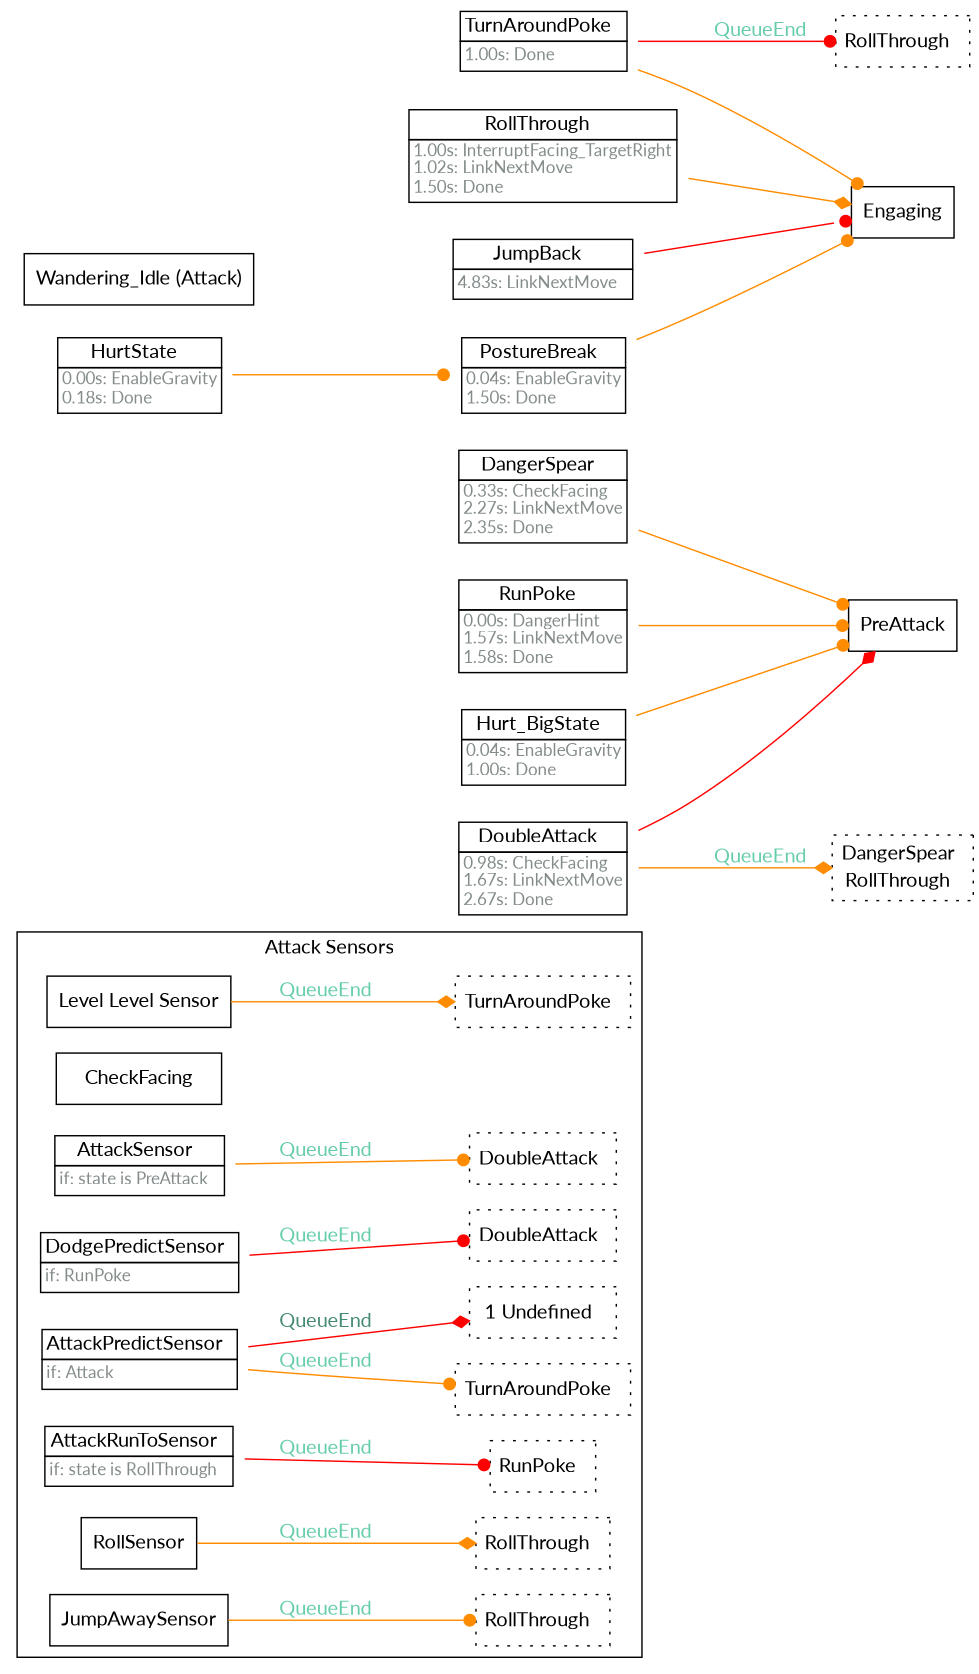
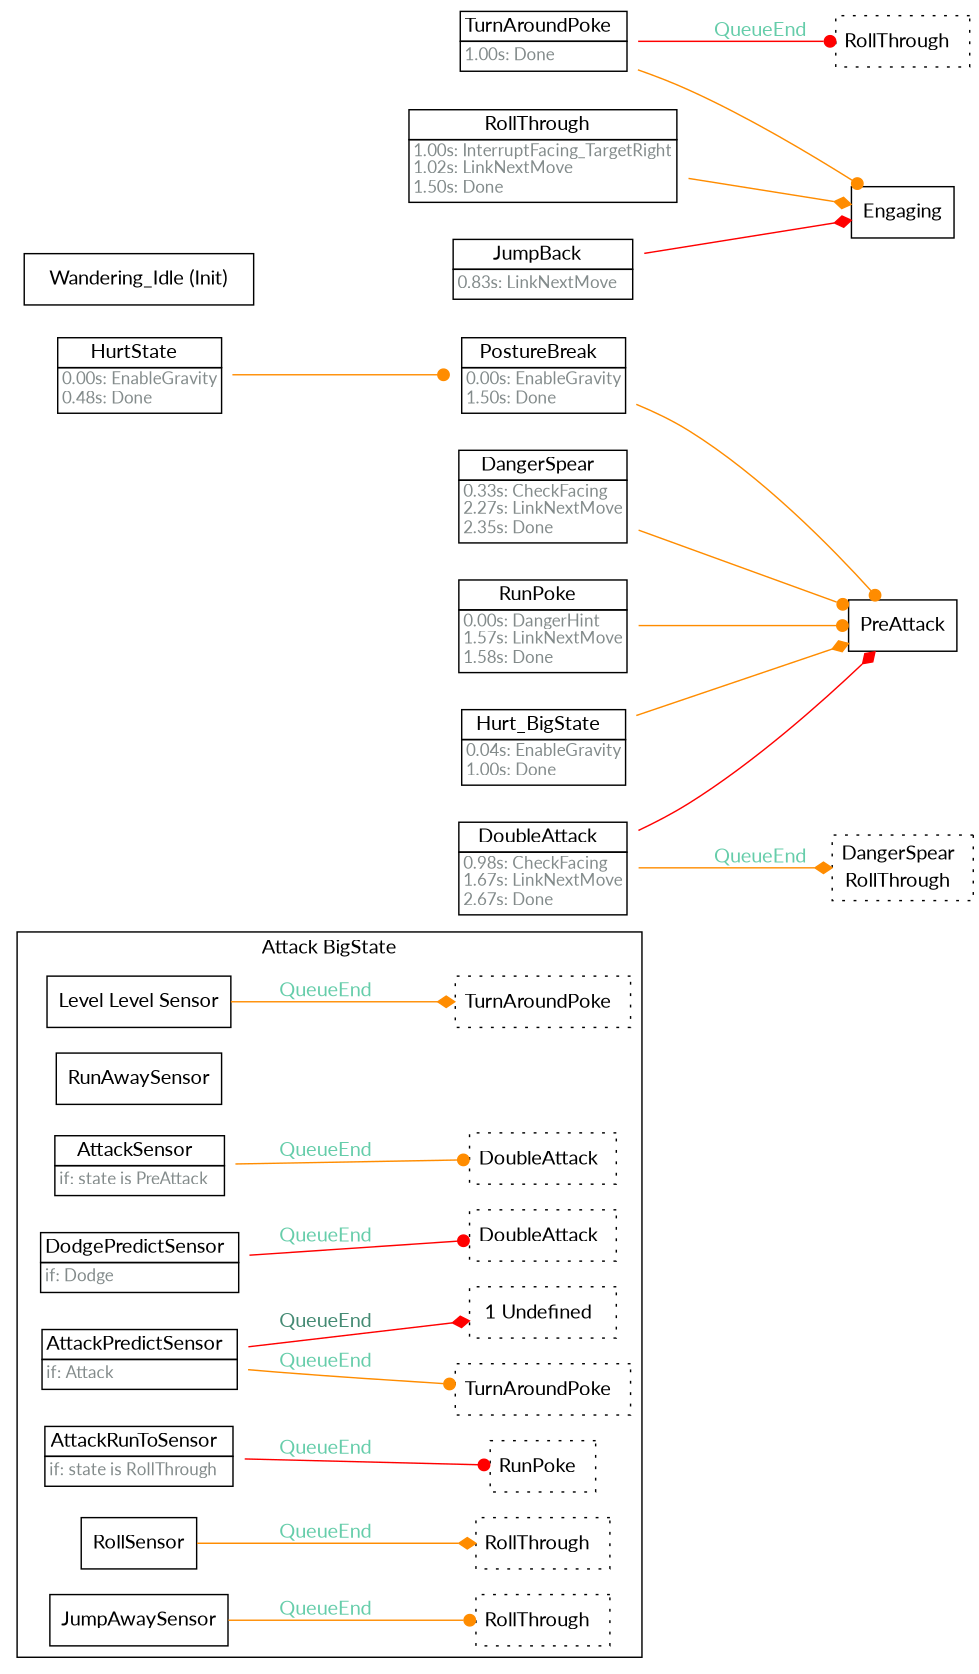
(739, 238) -> (739, 238)
(139, 279) -> (139, 279)
(537, 283) -> (537, 283)
(740, 294) -> (763, 486)
(544, 379) -> (544, 379)
(108, 398) -> (108, 398)
(737, 681) -> (737, 681)
(330, 948) -> (330, 948)
(139, 1079) -> (139, 1079)
(88, 1276) -> (80, 1276)
